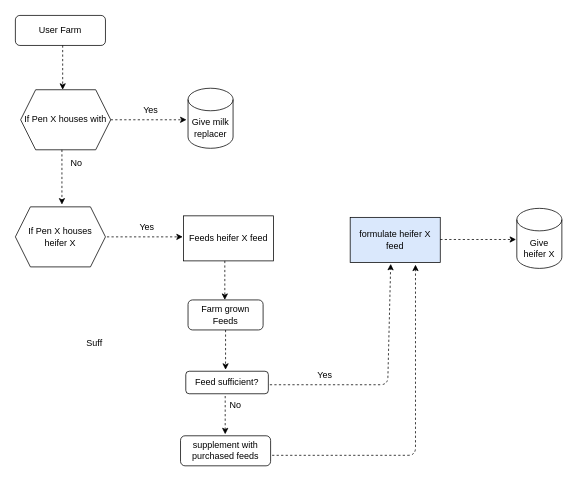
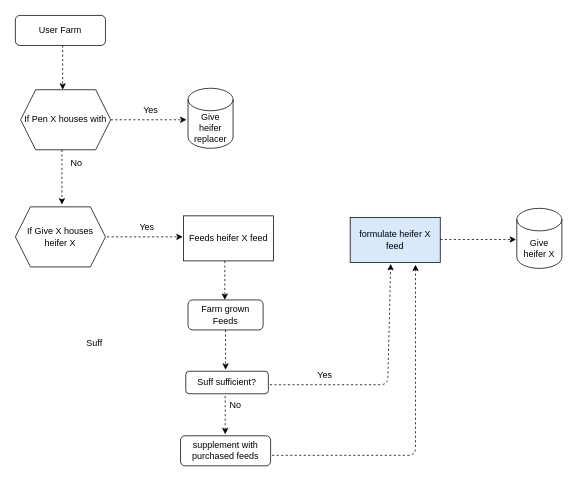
(210, 128) -> (210, 128)
(60, 237) -> (60, 237)
(227, 382) -> (227, 382)
